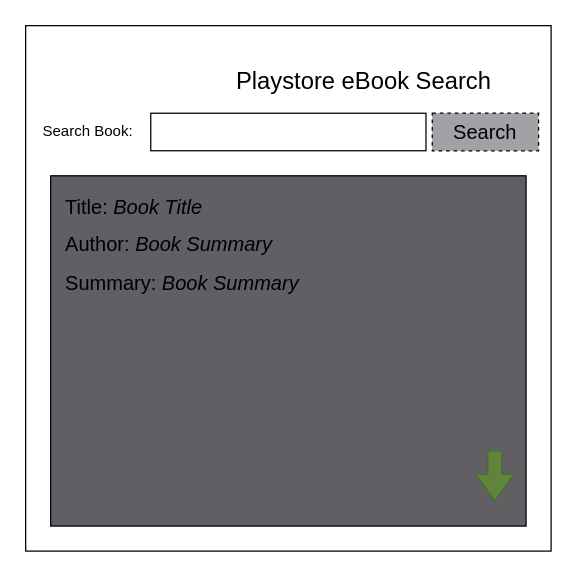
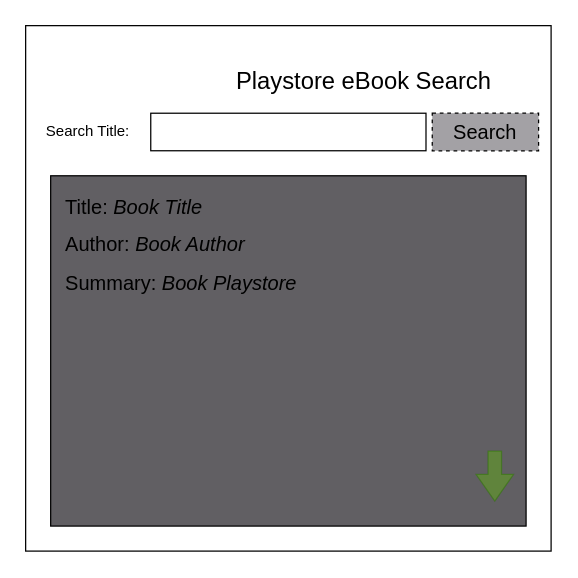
(88, 132) -> (88, 132)
(170, 244) -> (164, 244)
(175, 284) -> (184, 284)
